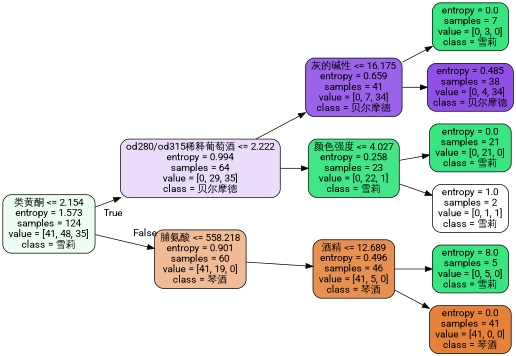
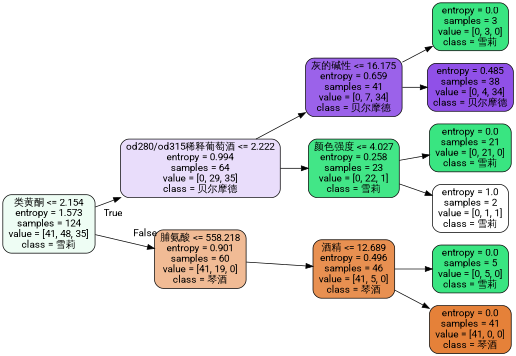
(470, 27) -> (470, 27)
(470, 269) -> (470, 269)
